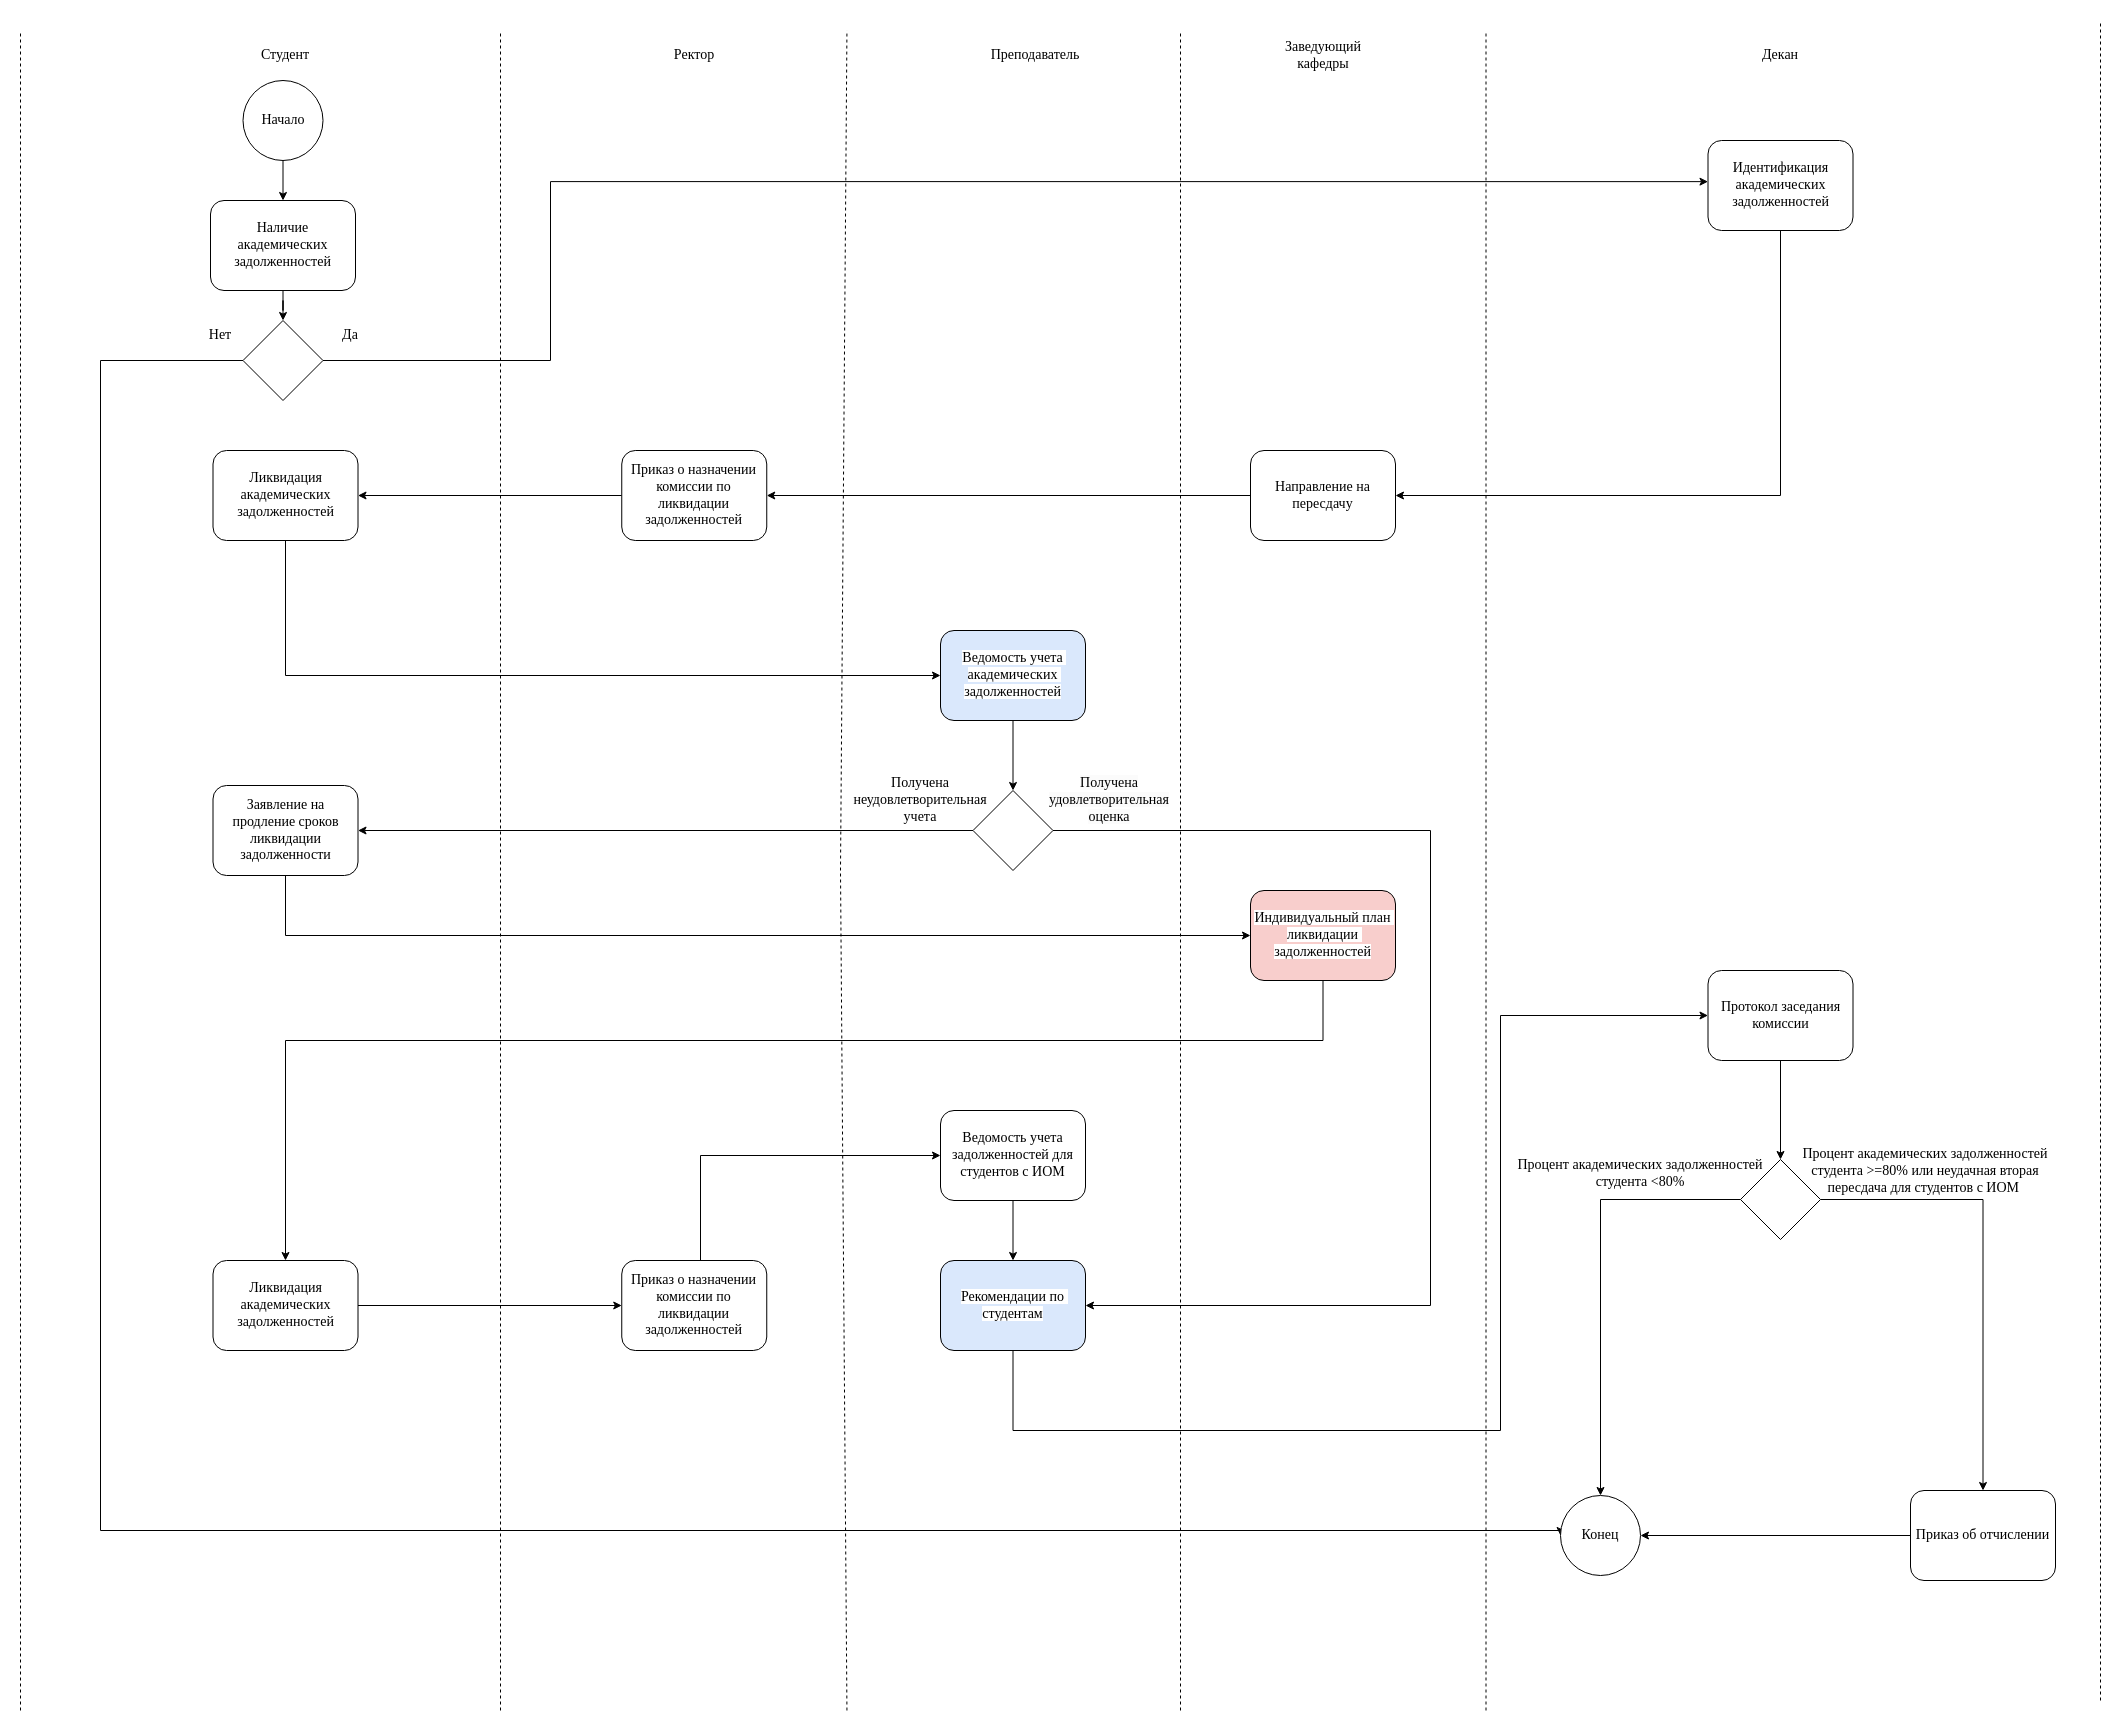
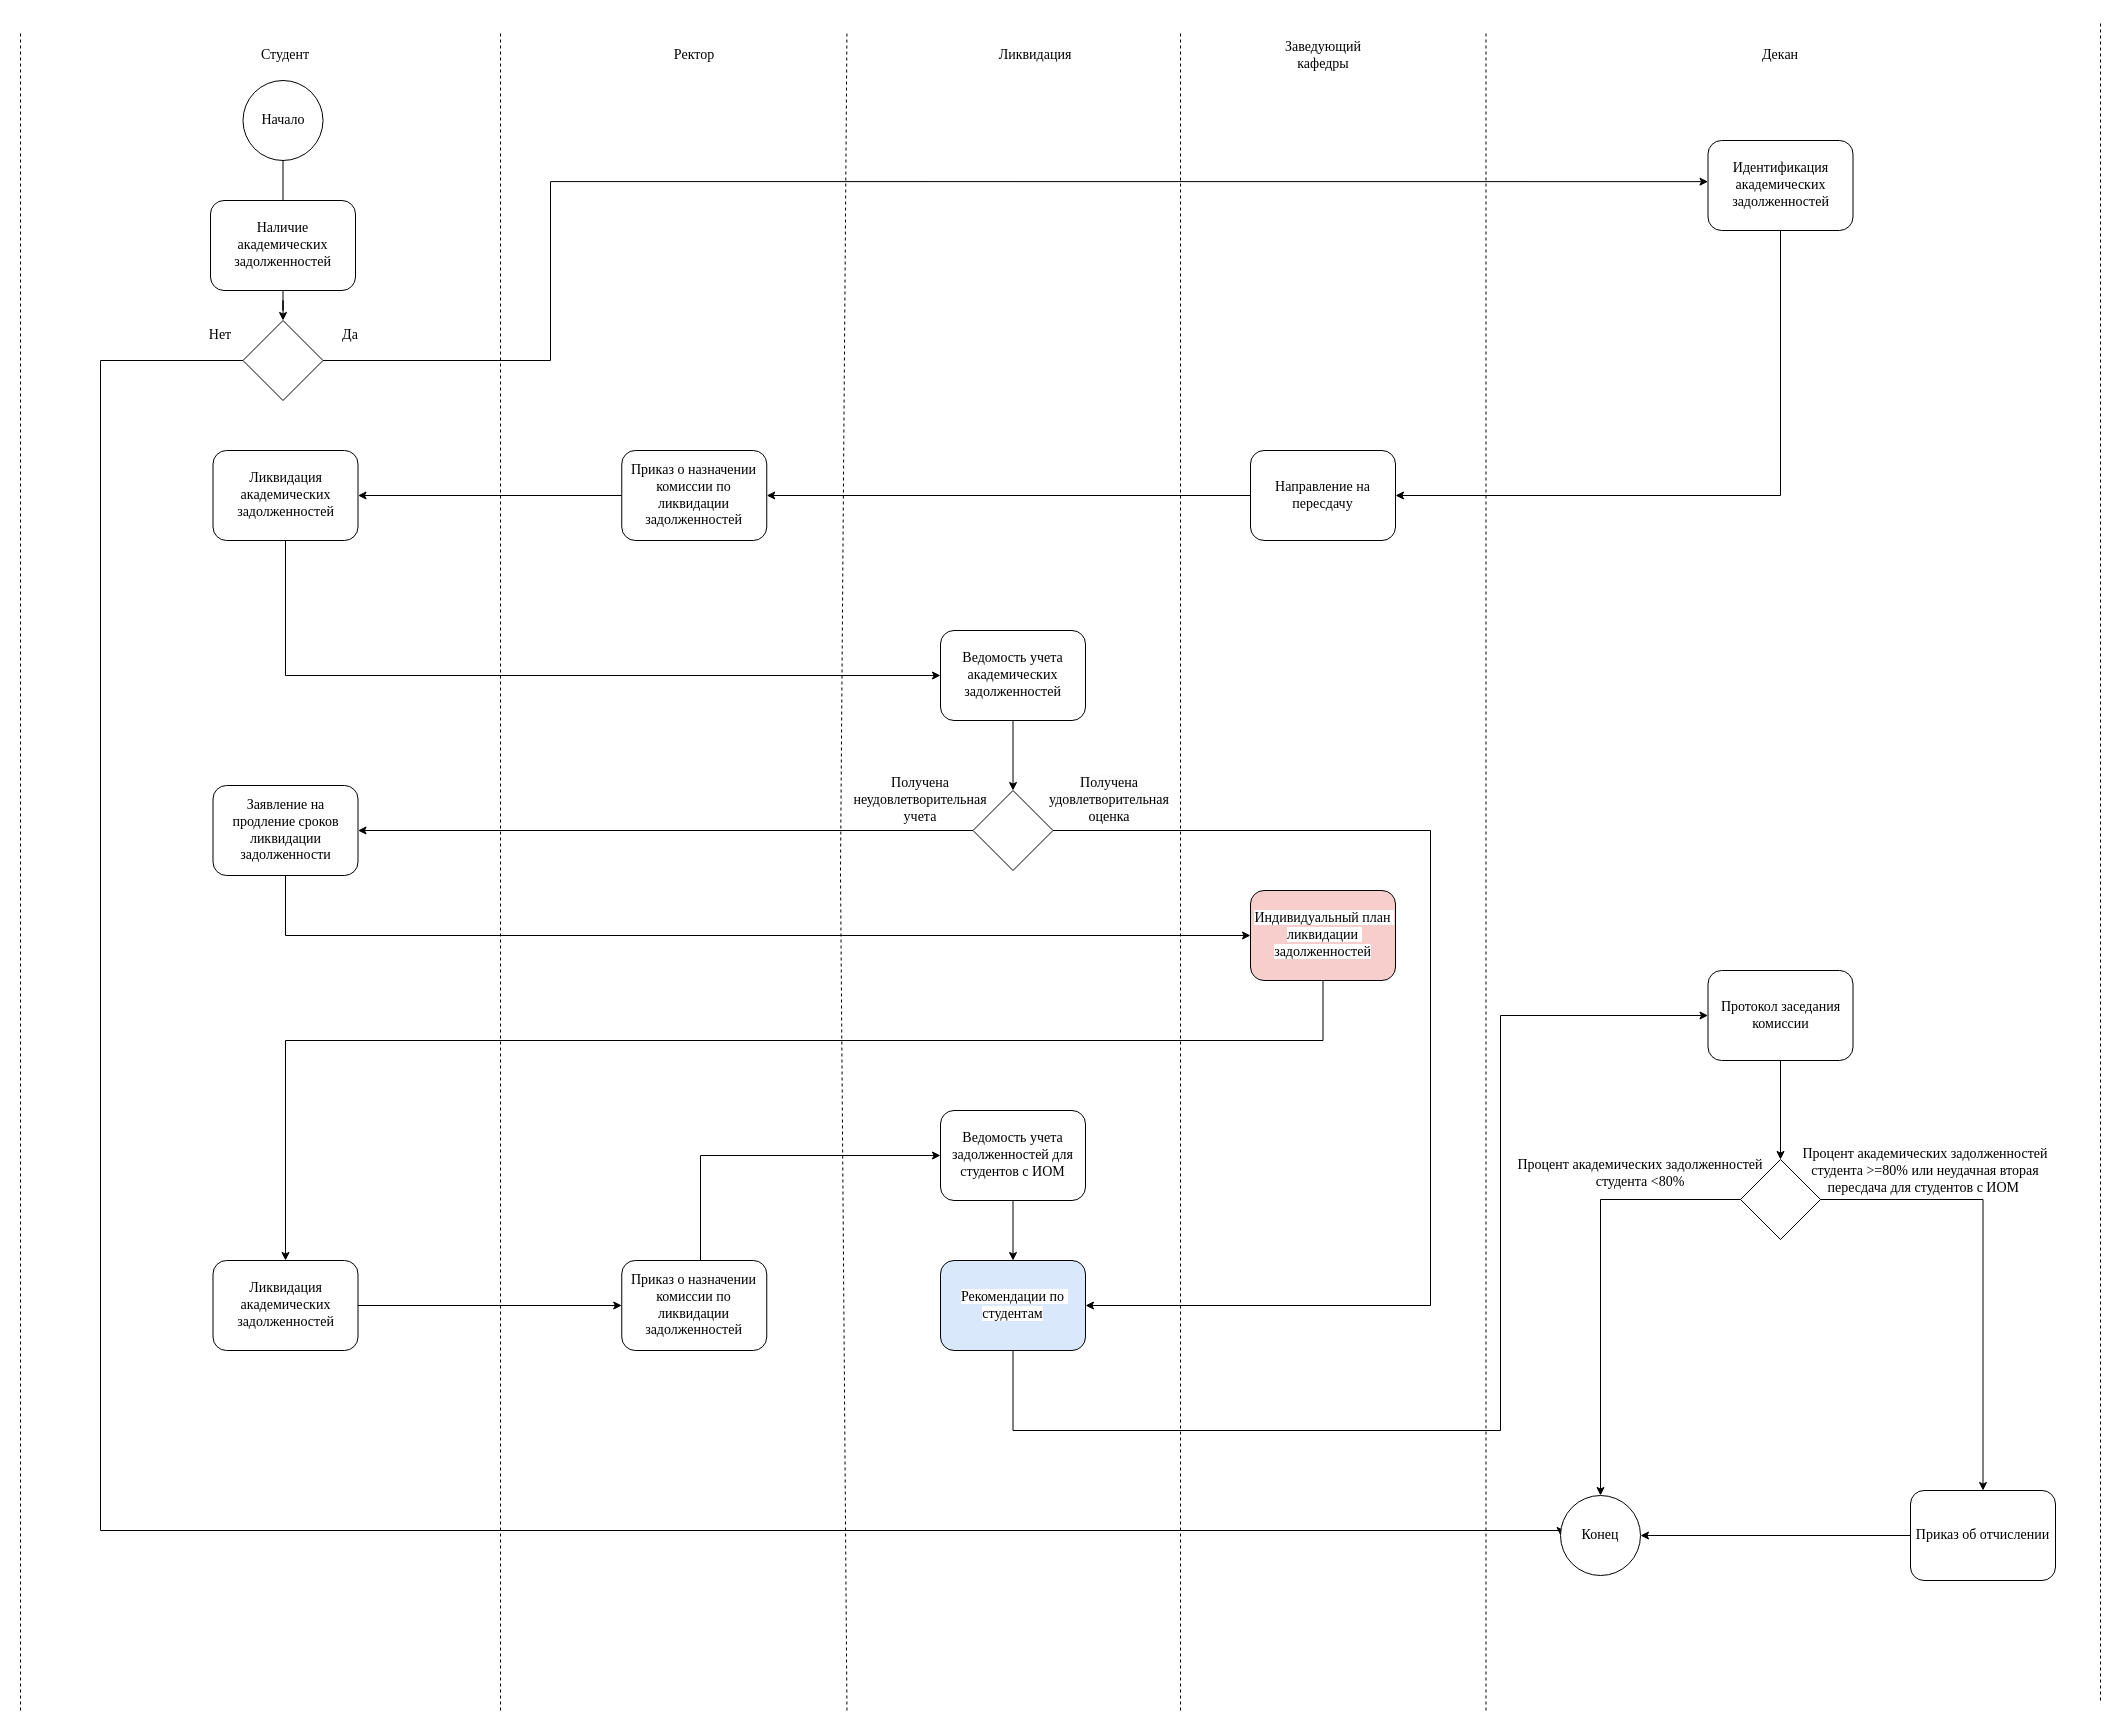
(1036, 56) -> (1036, 56)
(283, 192) -> (283, 194)
(1013, 676) -> (1013, 676)
